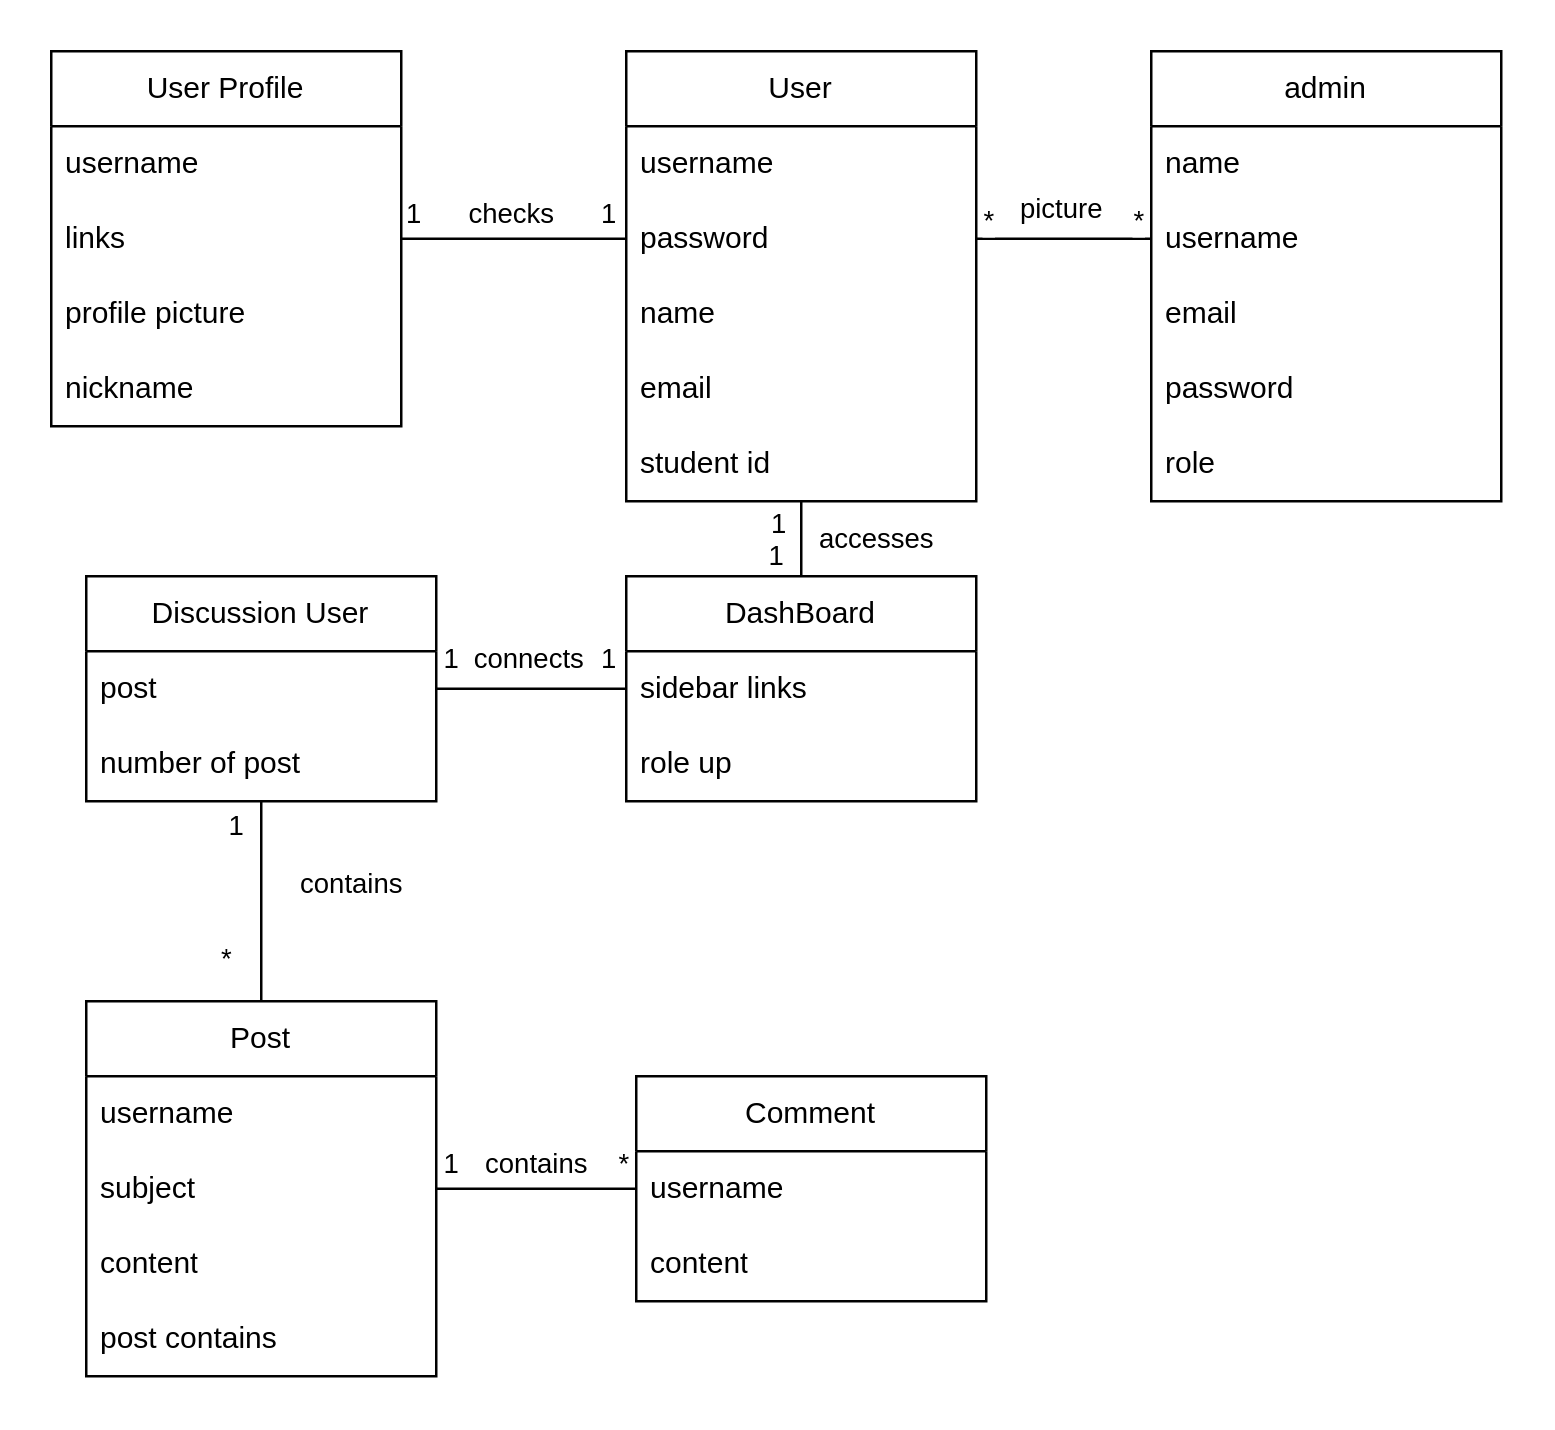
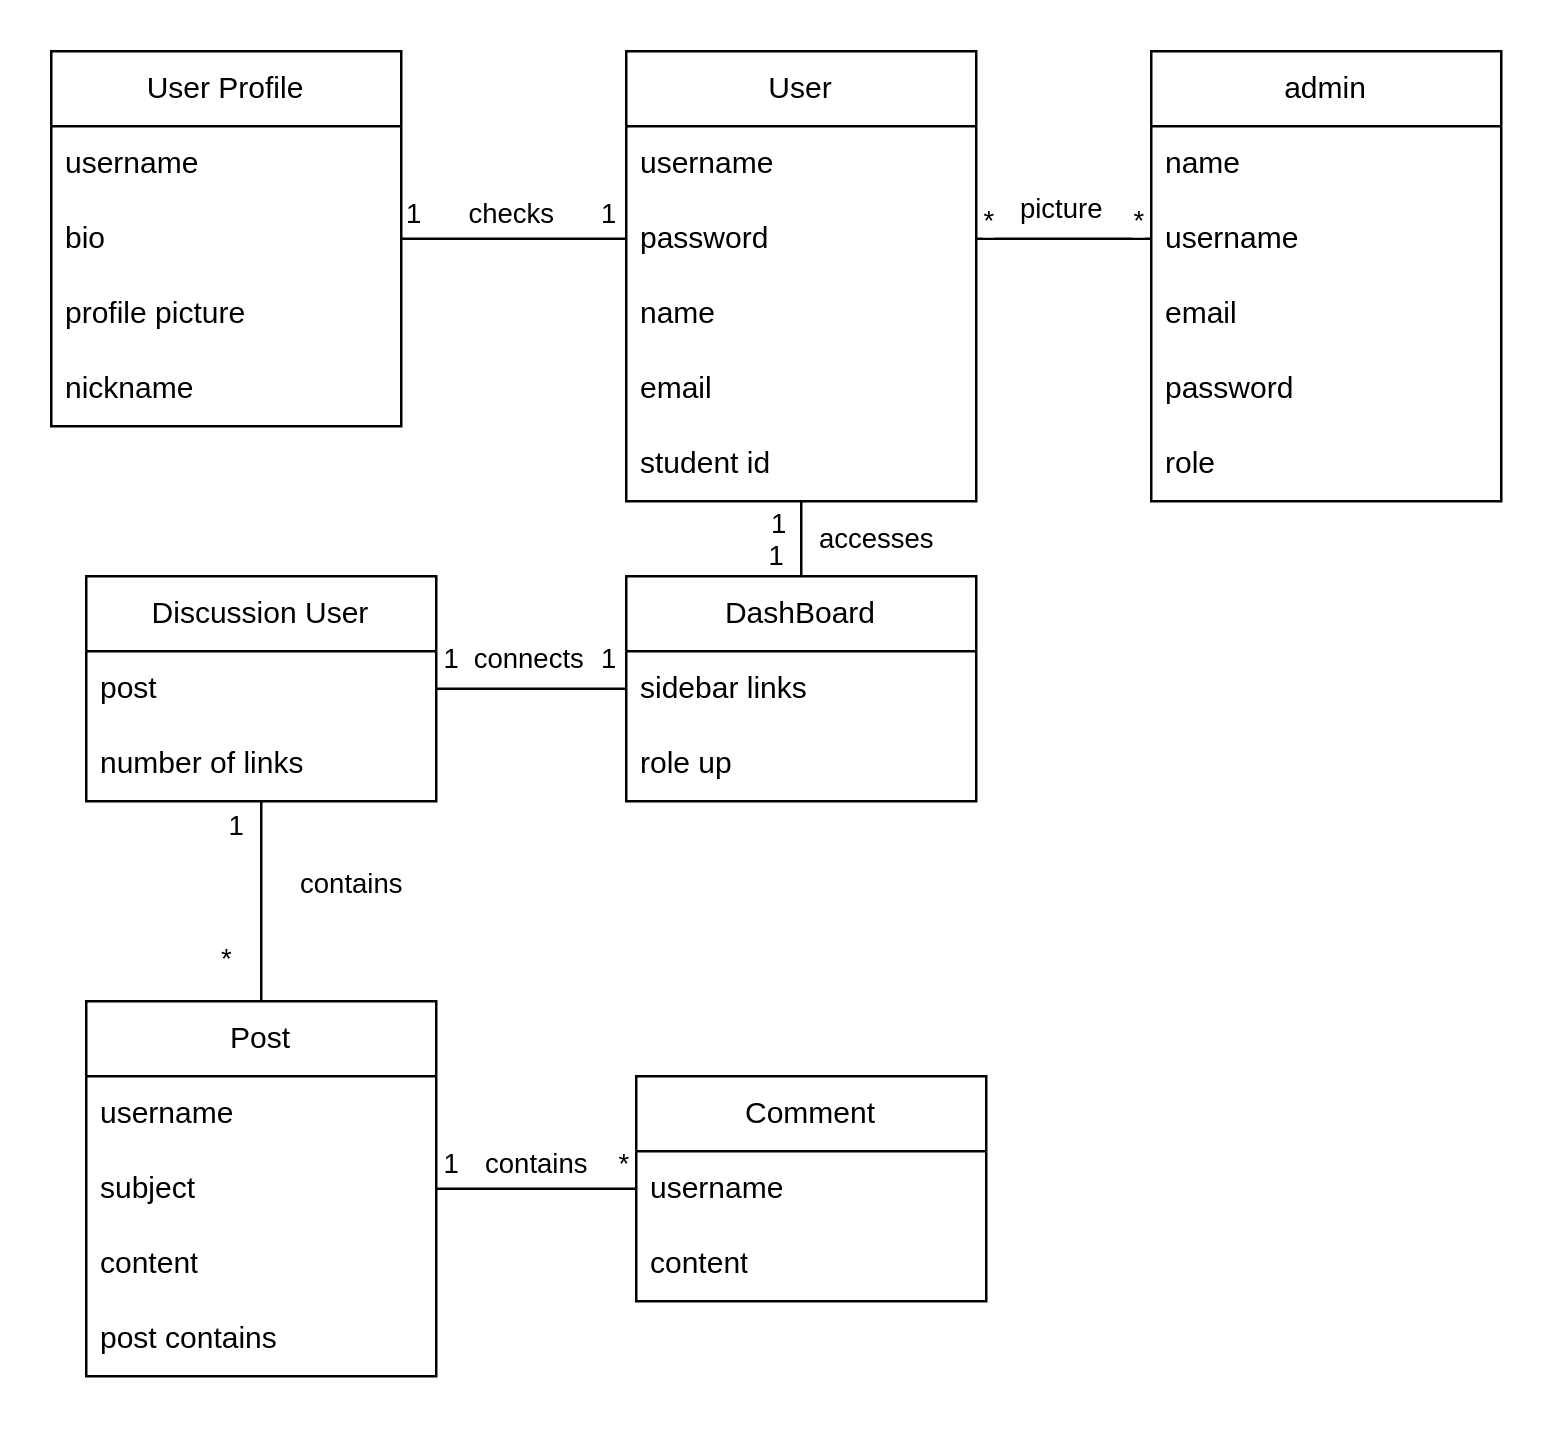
(100, 239) -> (88, 239)
(211, 764) -> (212, 764)
